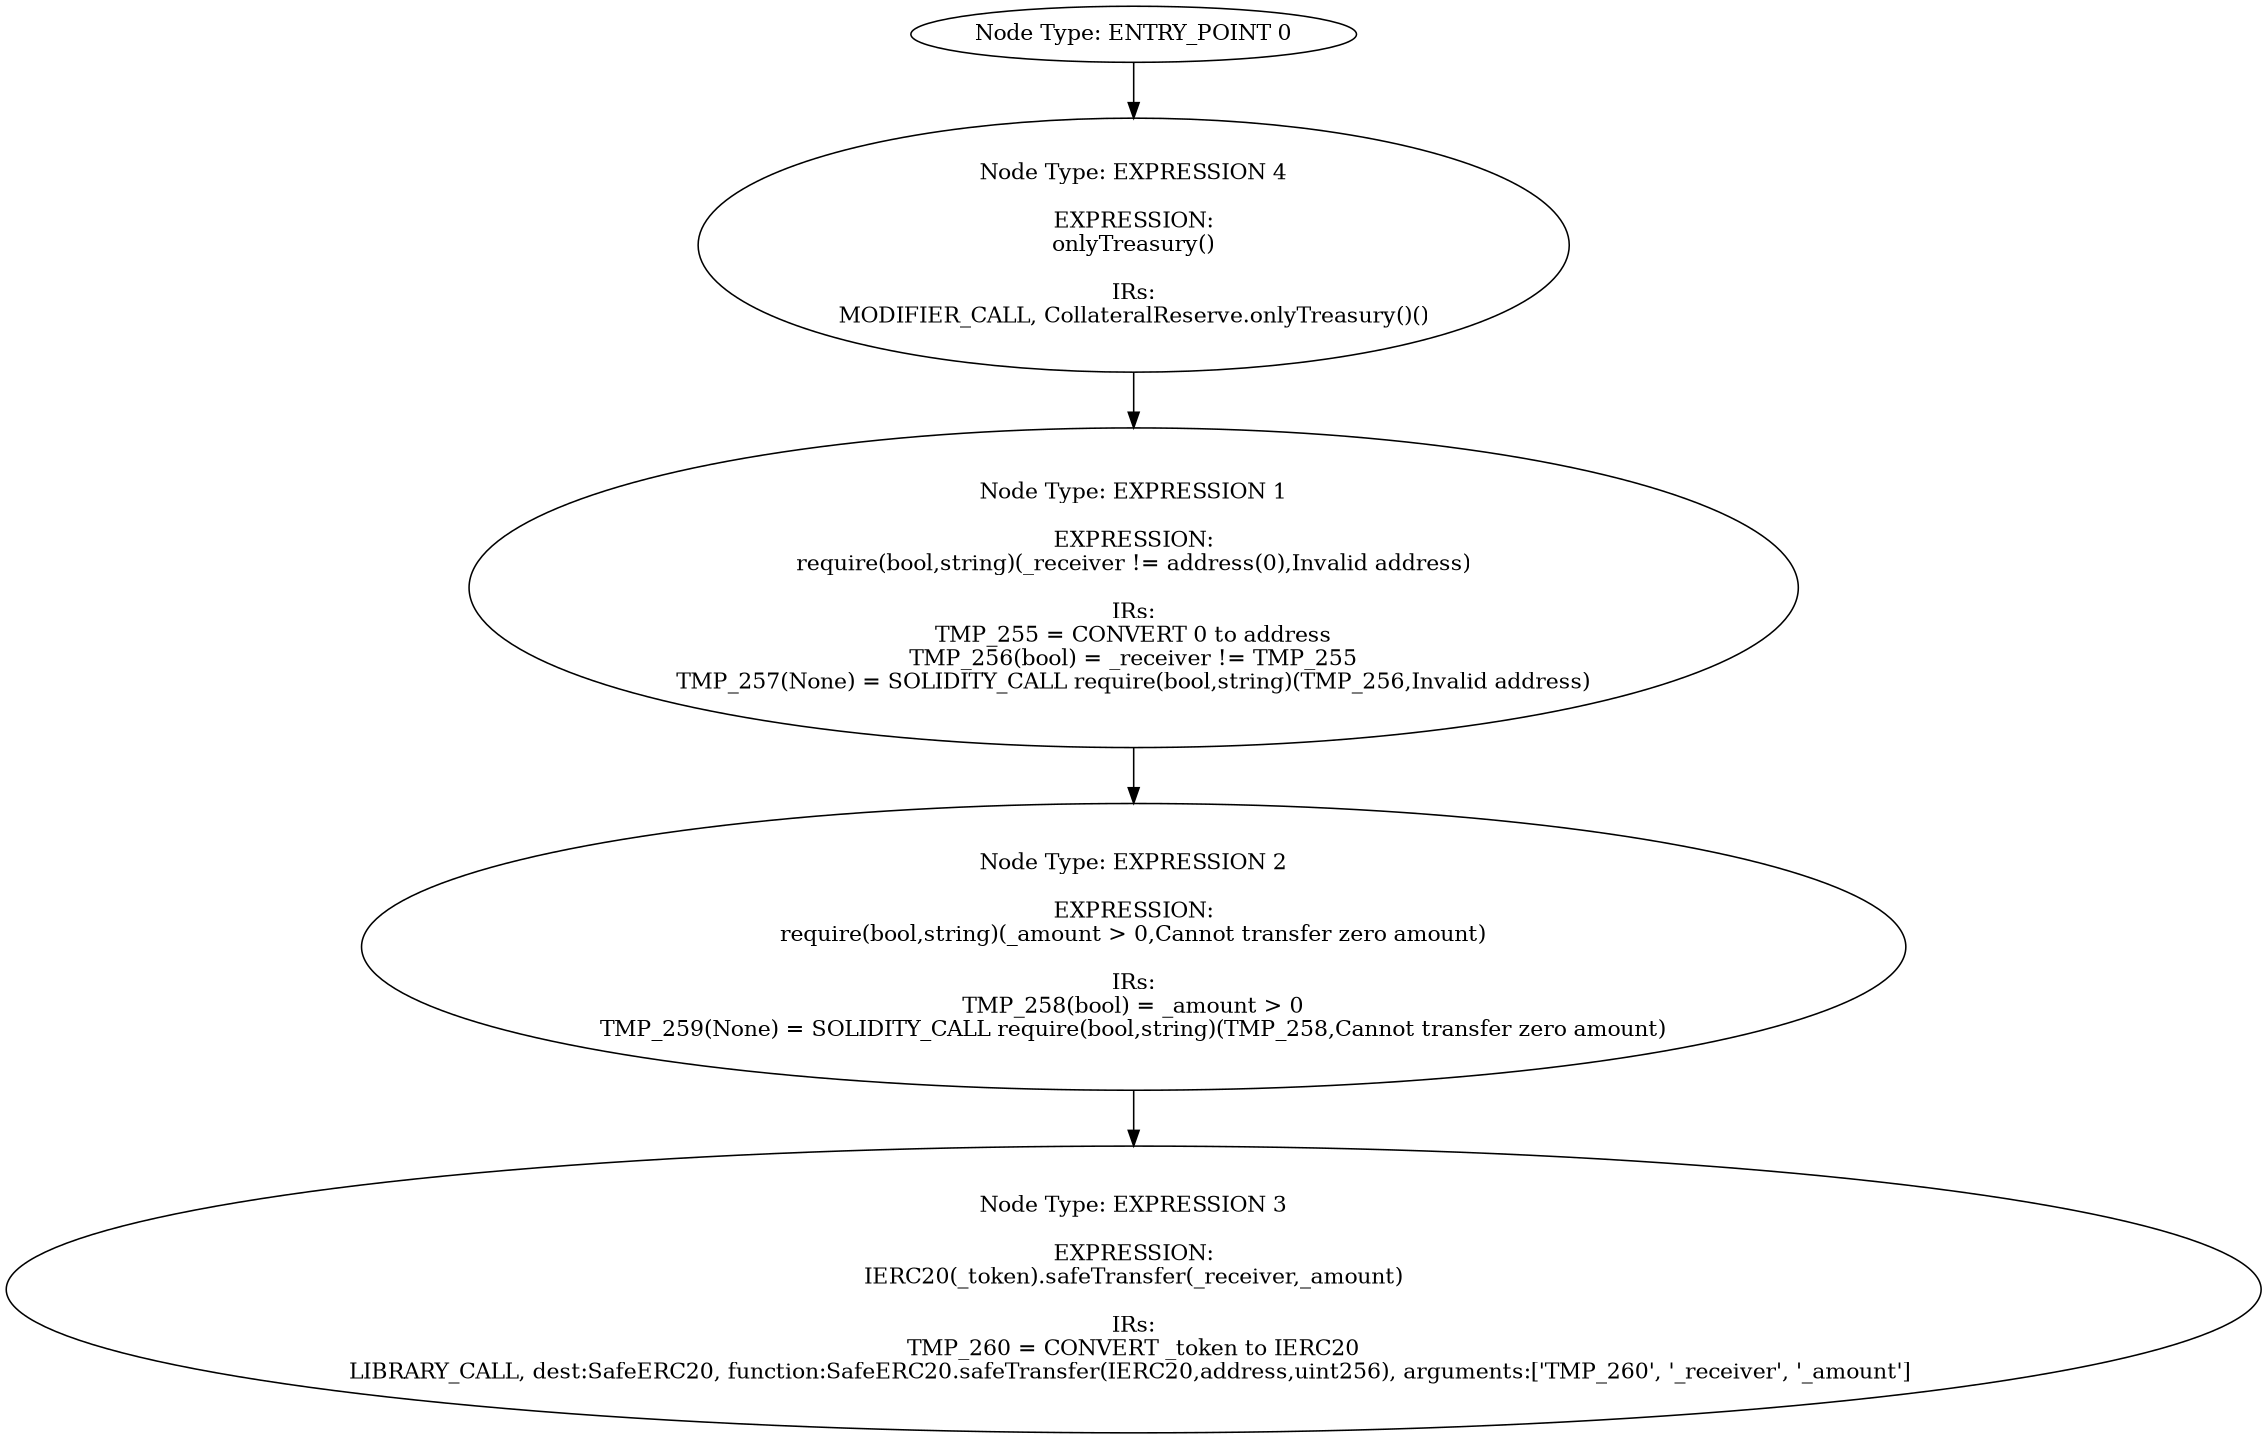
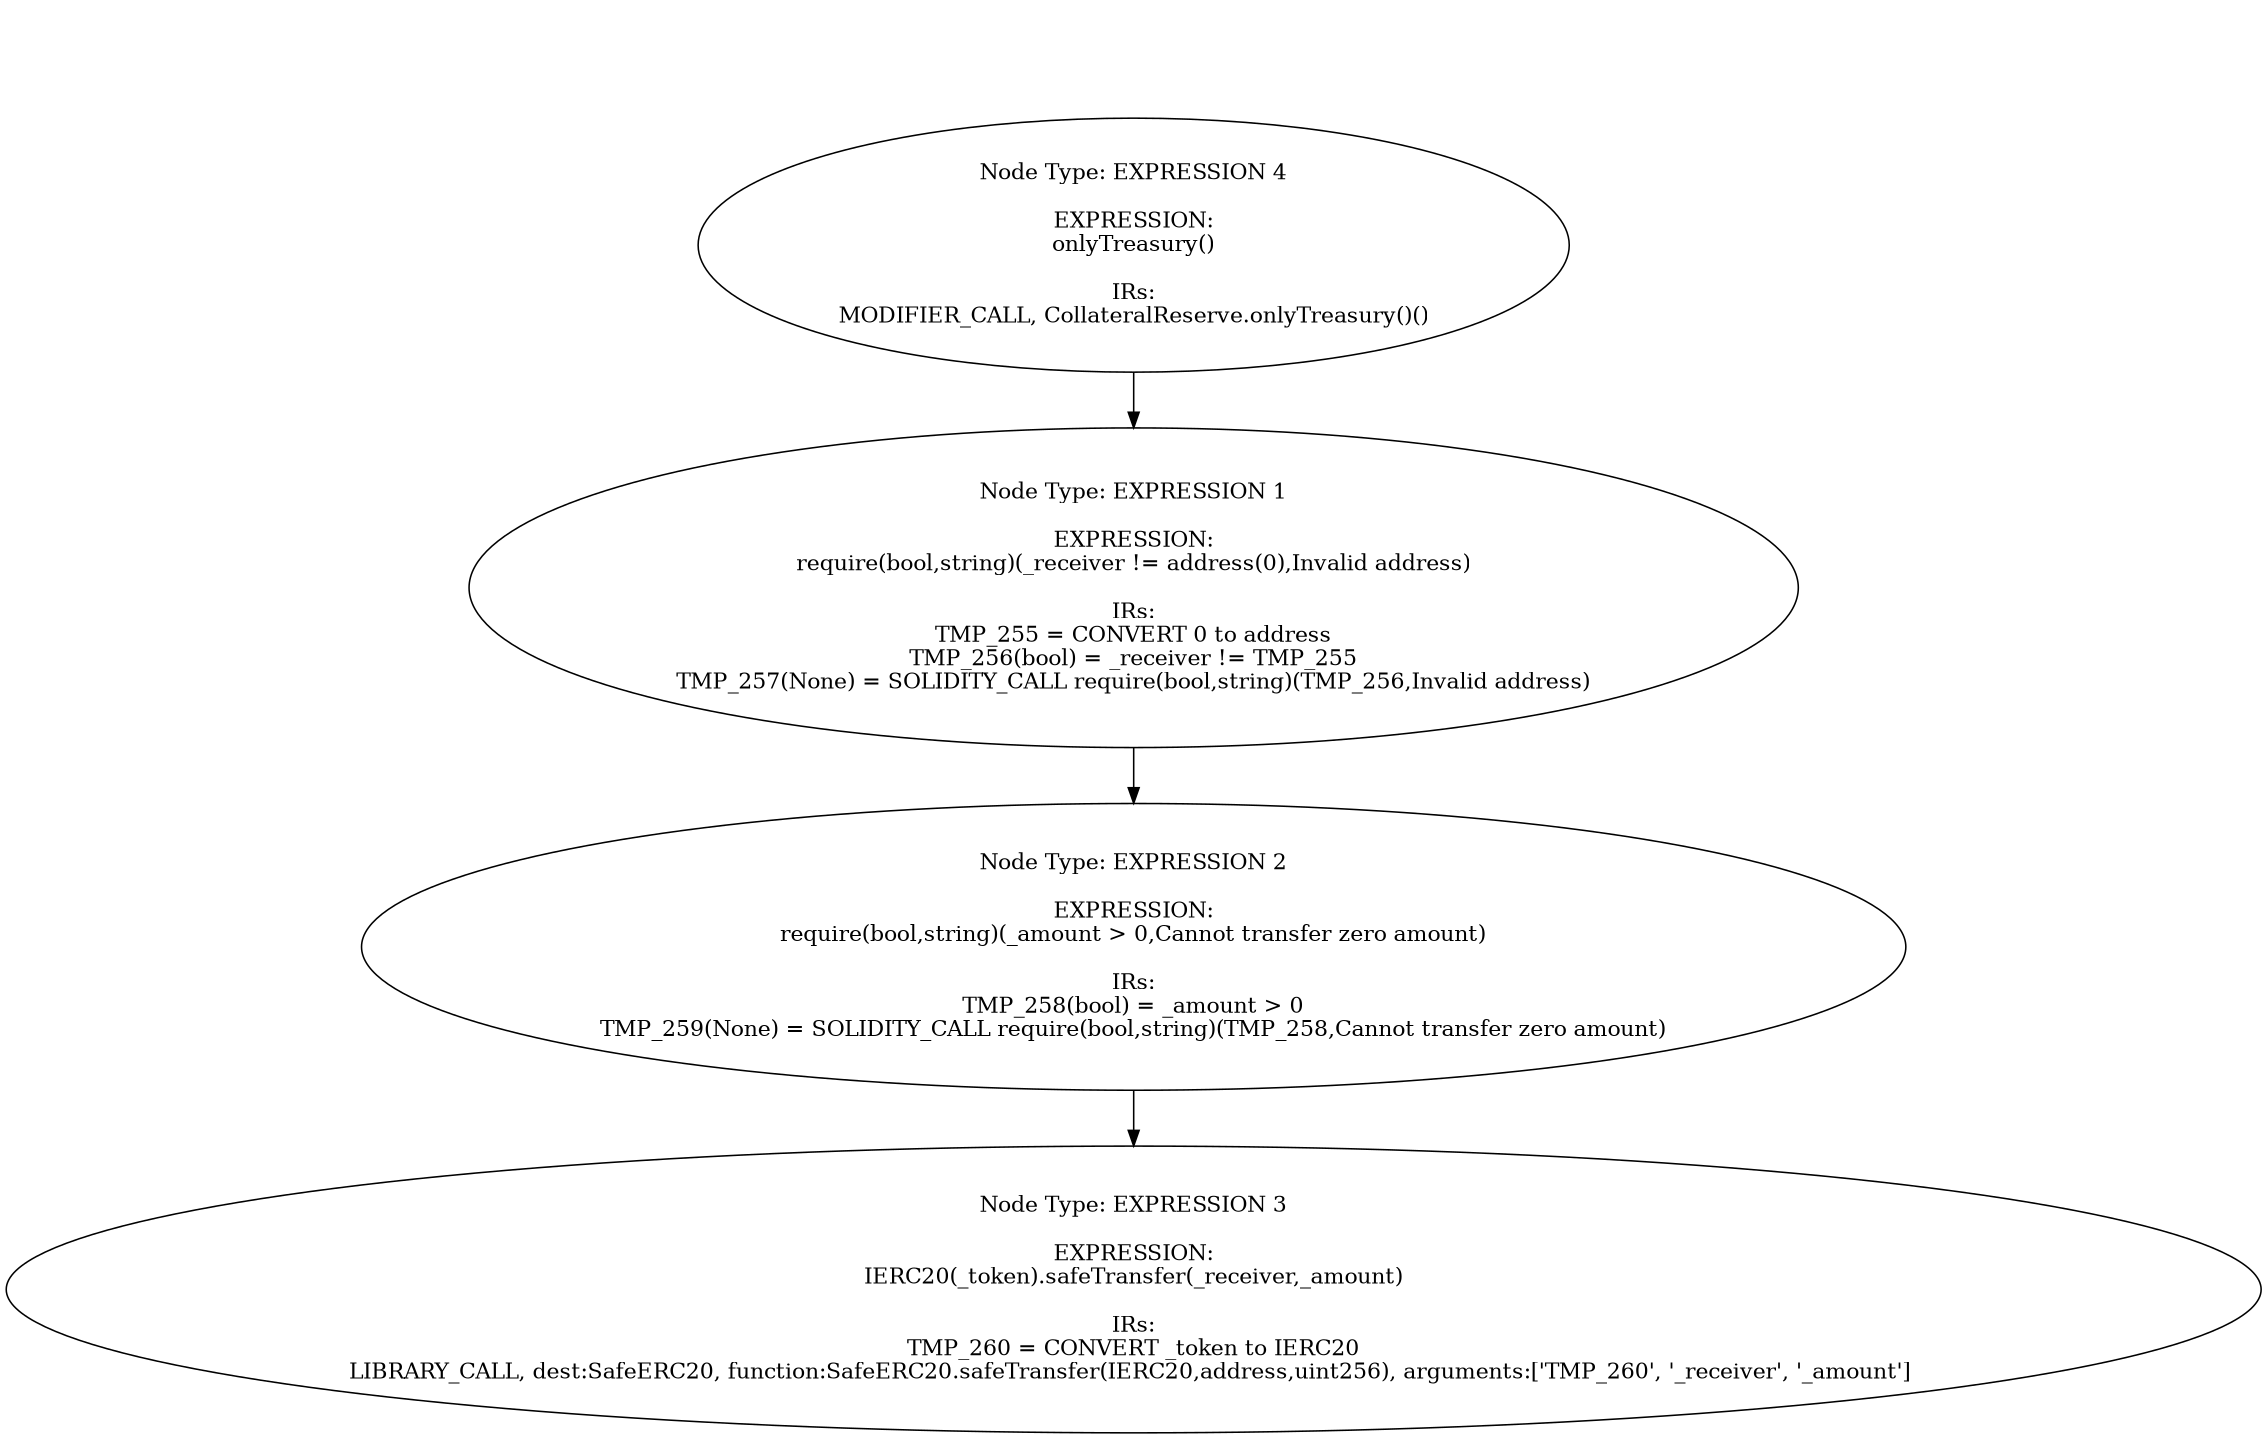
(1134, 34) -> none
